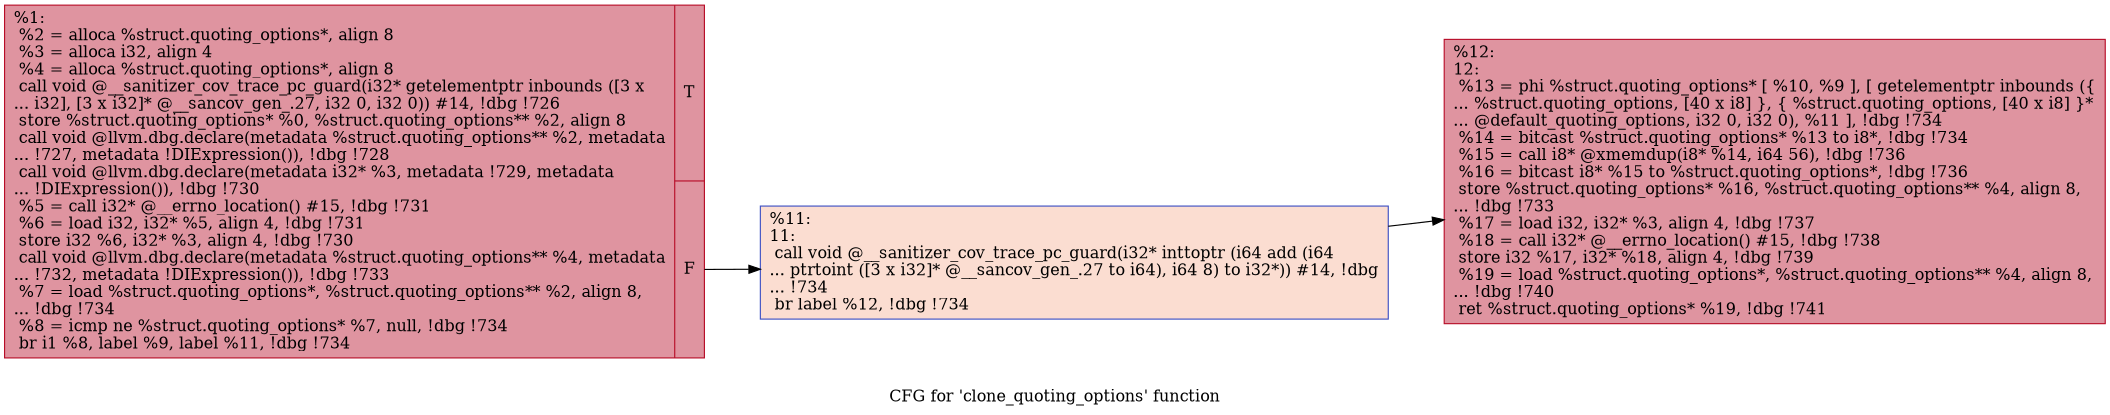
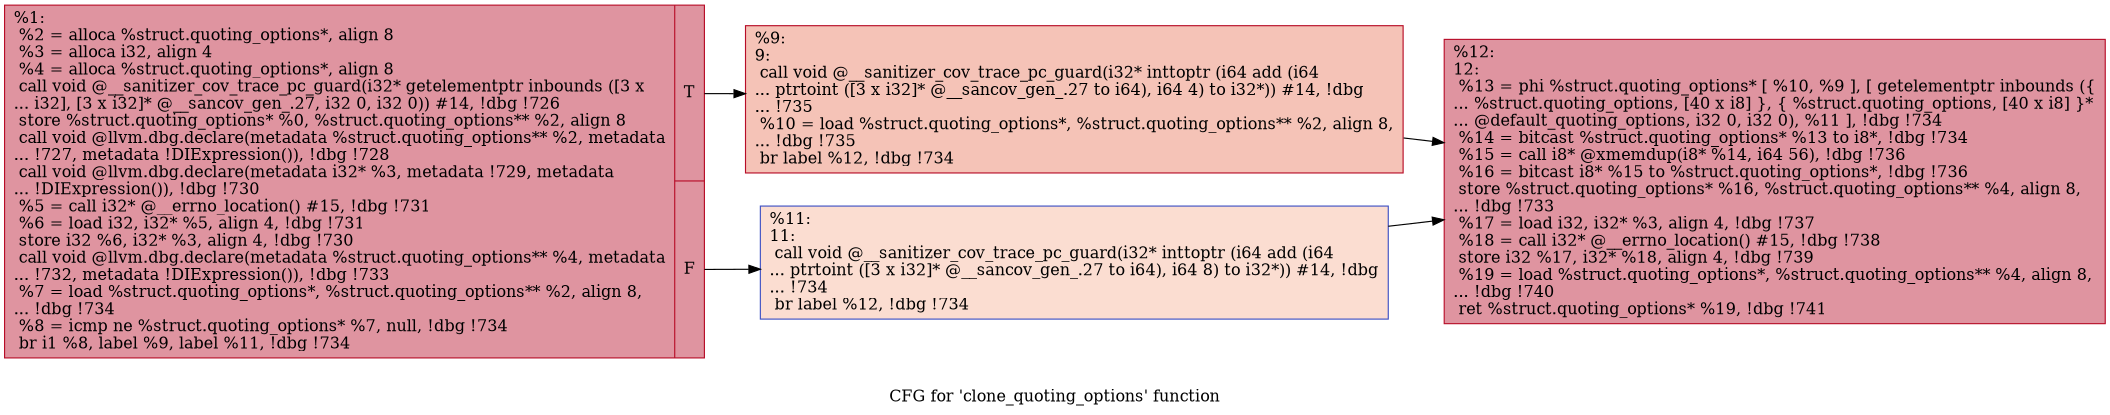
none -> (1074, 99)
